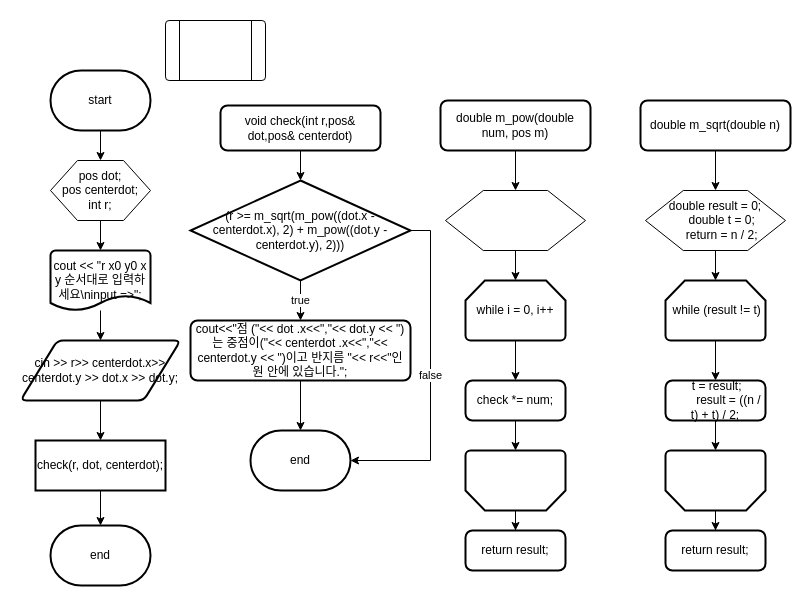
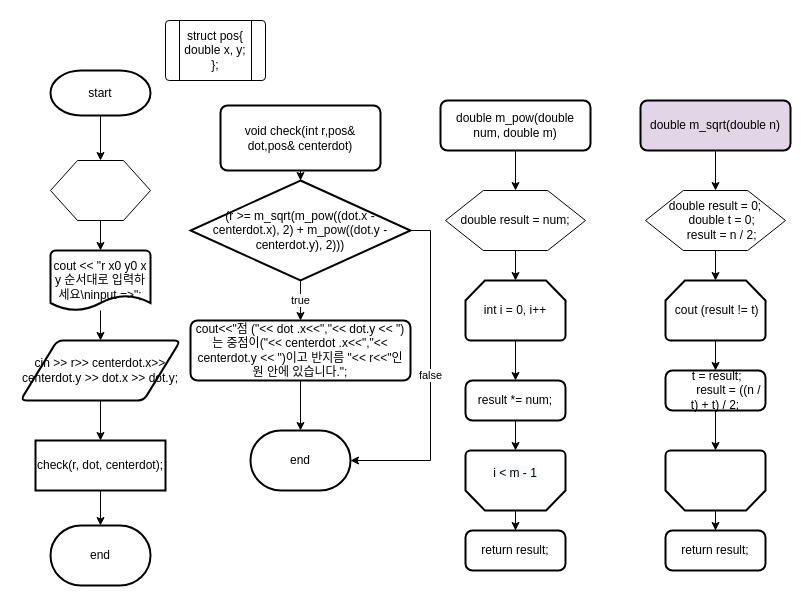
none -> (216, 51)
(101, 101) -> (101, 93)
(516, 126) -> (516, 126)
(716, 126) -> (716, 126)
(301, 128) -> (301, 138)
(101, 191) -> none
none -> (516, 221)
(716, 221) -> (716, 221)
(516, 311) -> (516, 311)
(716, 311) -> (716, 311)
(516, 401) -> (516, 401)
(716, 401) -> (716, 391)
none -> (516, 481)
